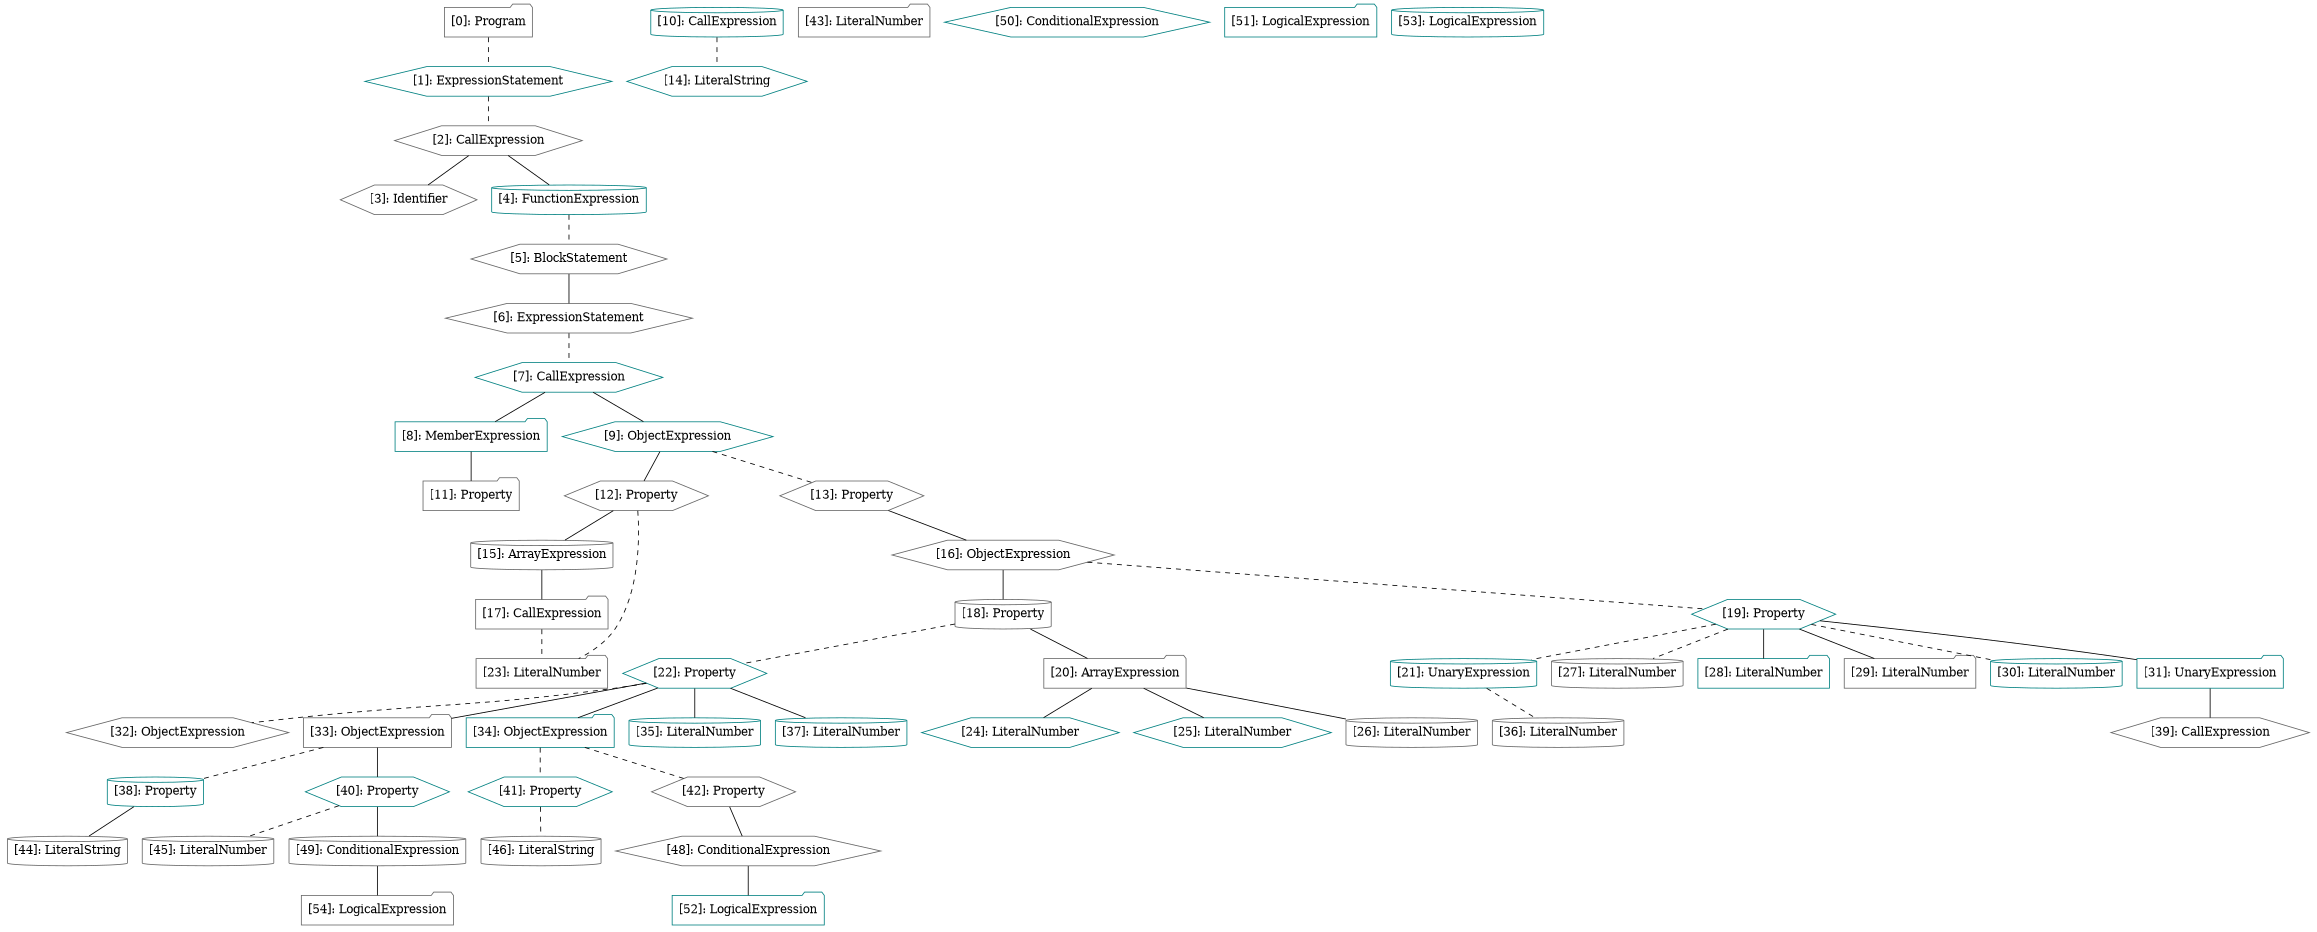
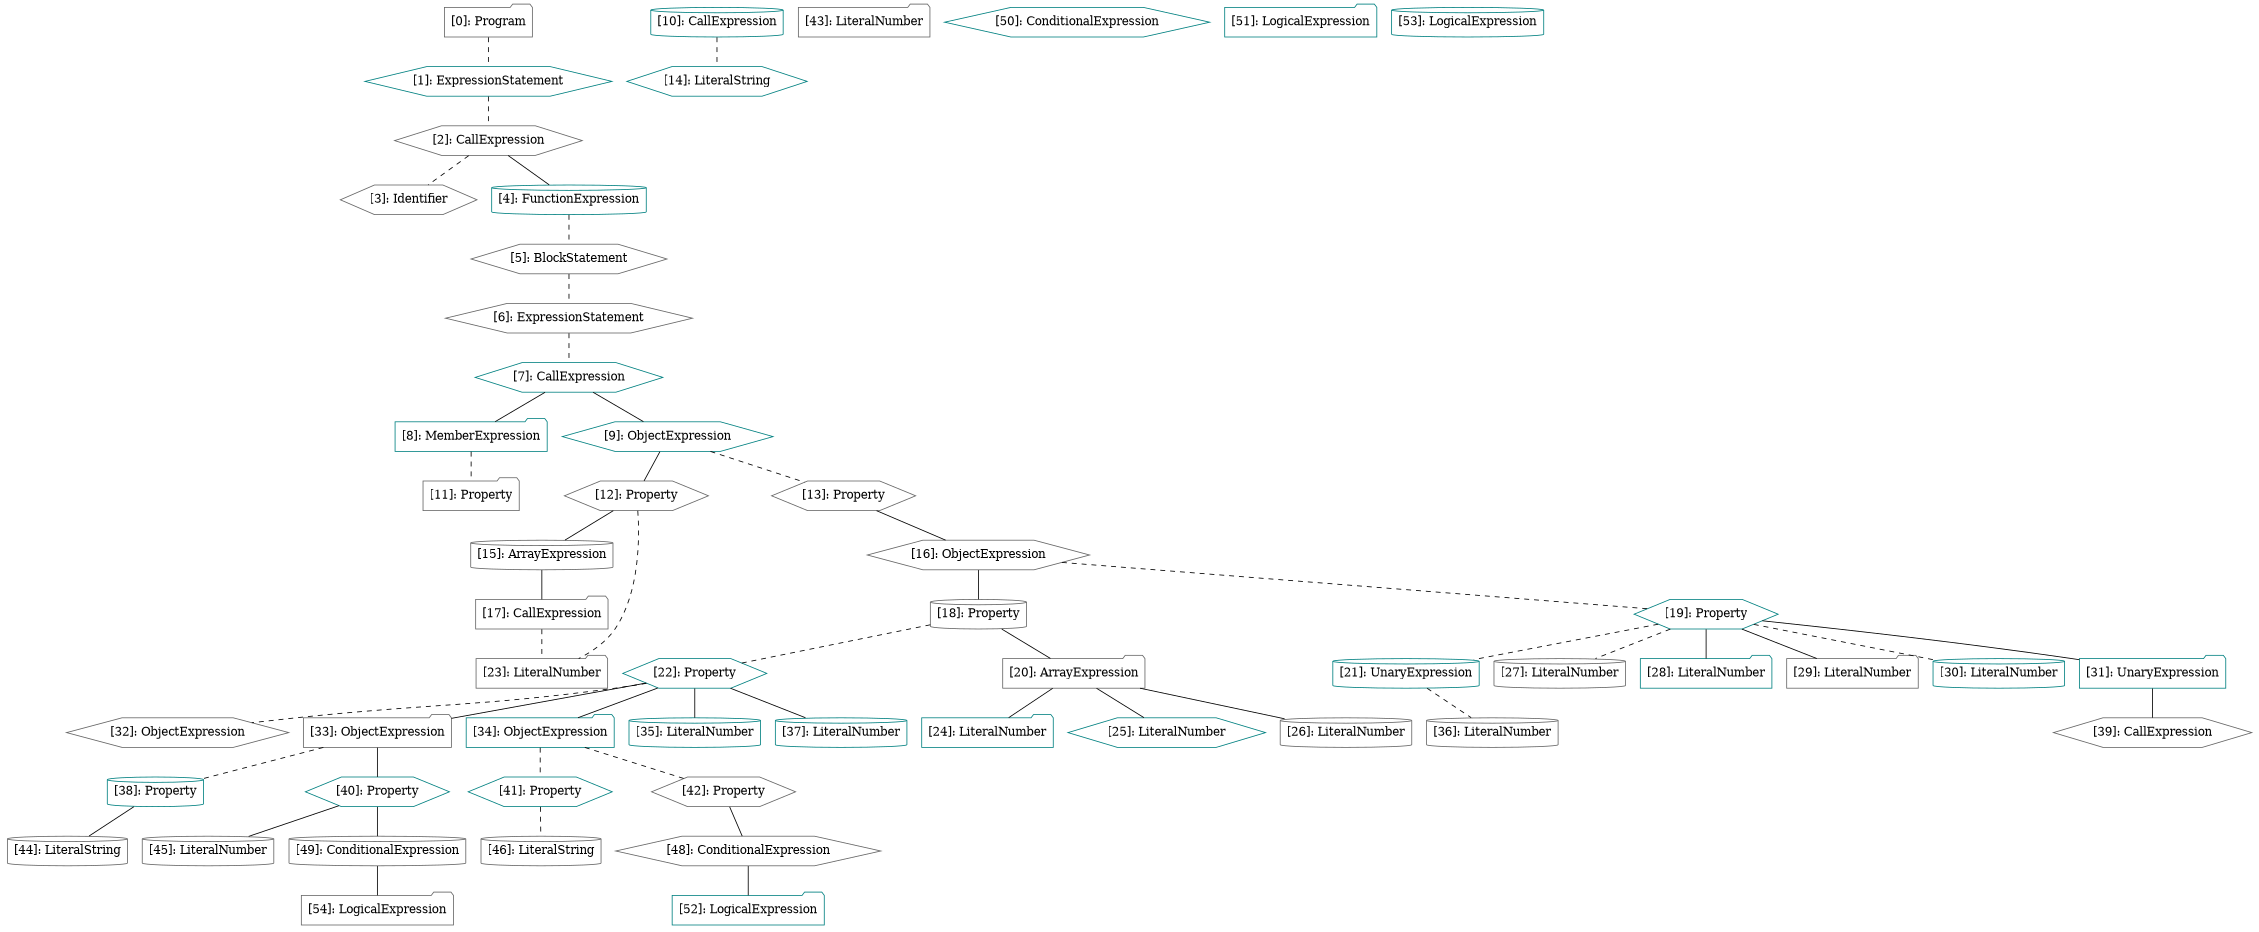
(448, 170) -> (448, 170)
(569, 289) -> (569, 289)
(471, 466) -> (471, 466)
(1020, 733) -> (987, 733)
(294, 821) -> (294, 821)
